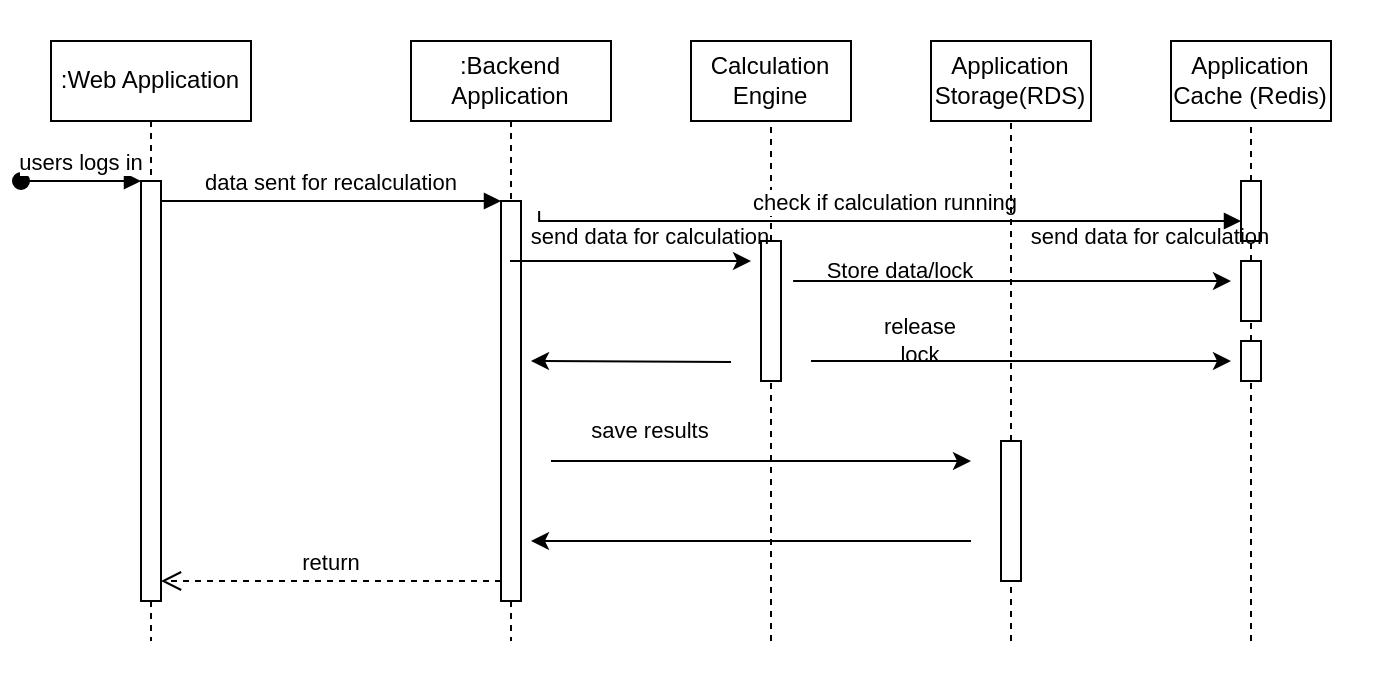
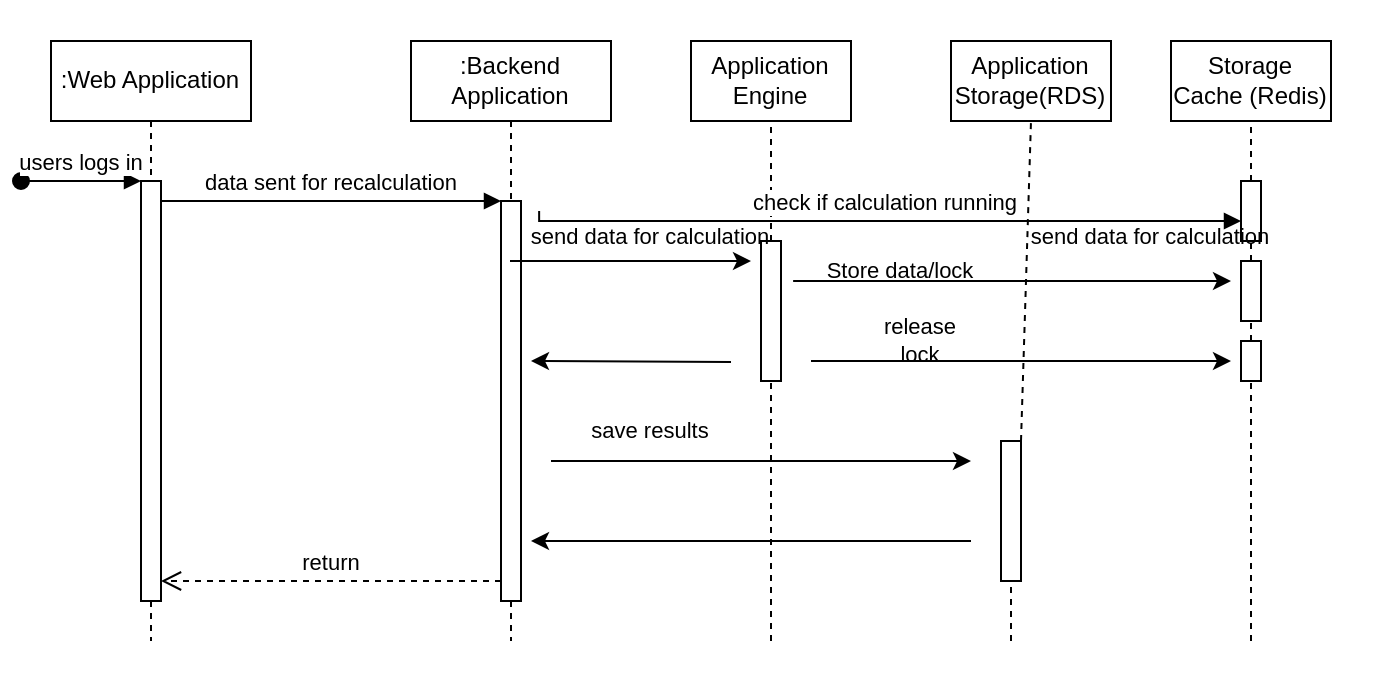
(771, 81) -> (771, 81)
(1011, 81) -> (1031, 81)
(1251, 81) -> (1251, 81)
